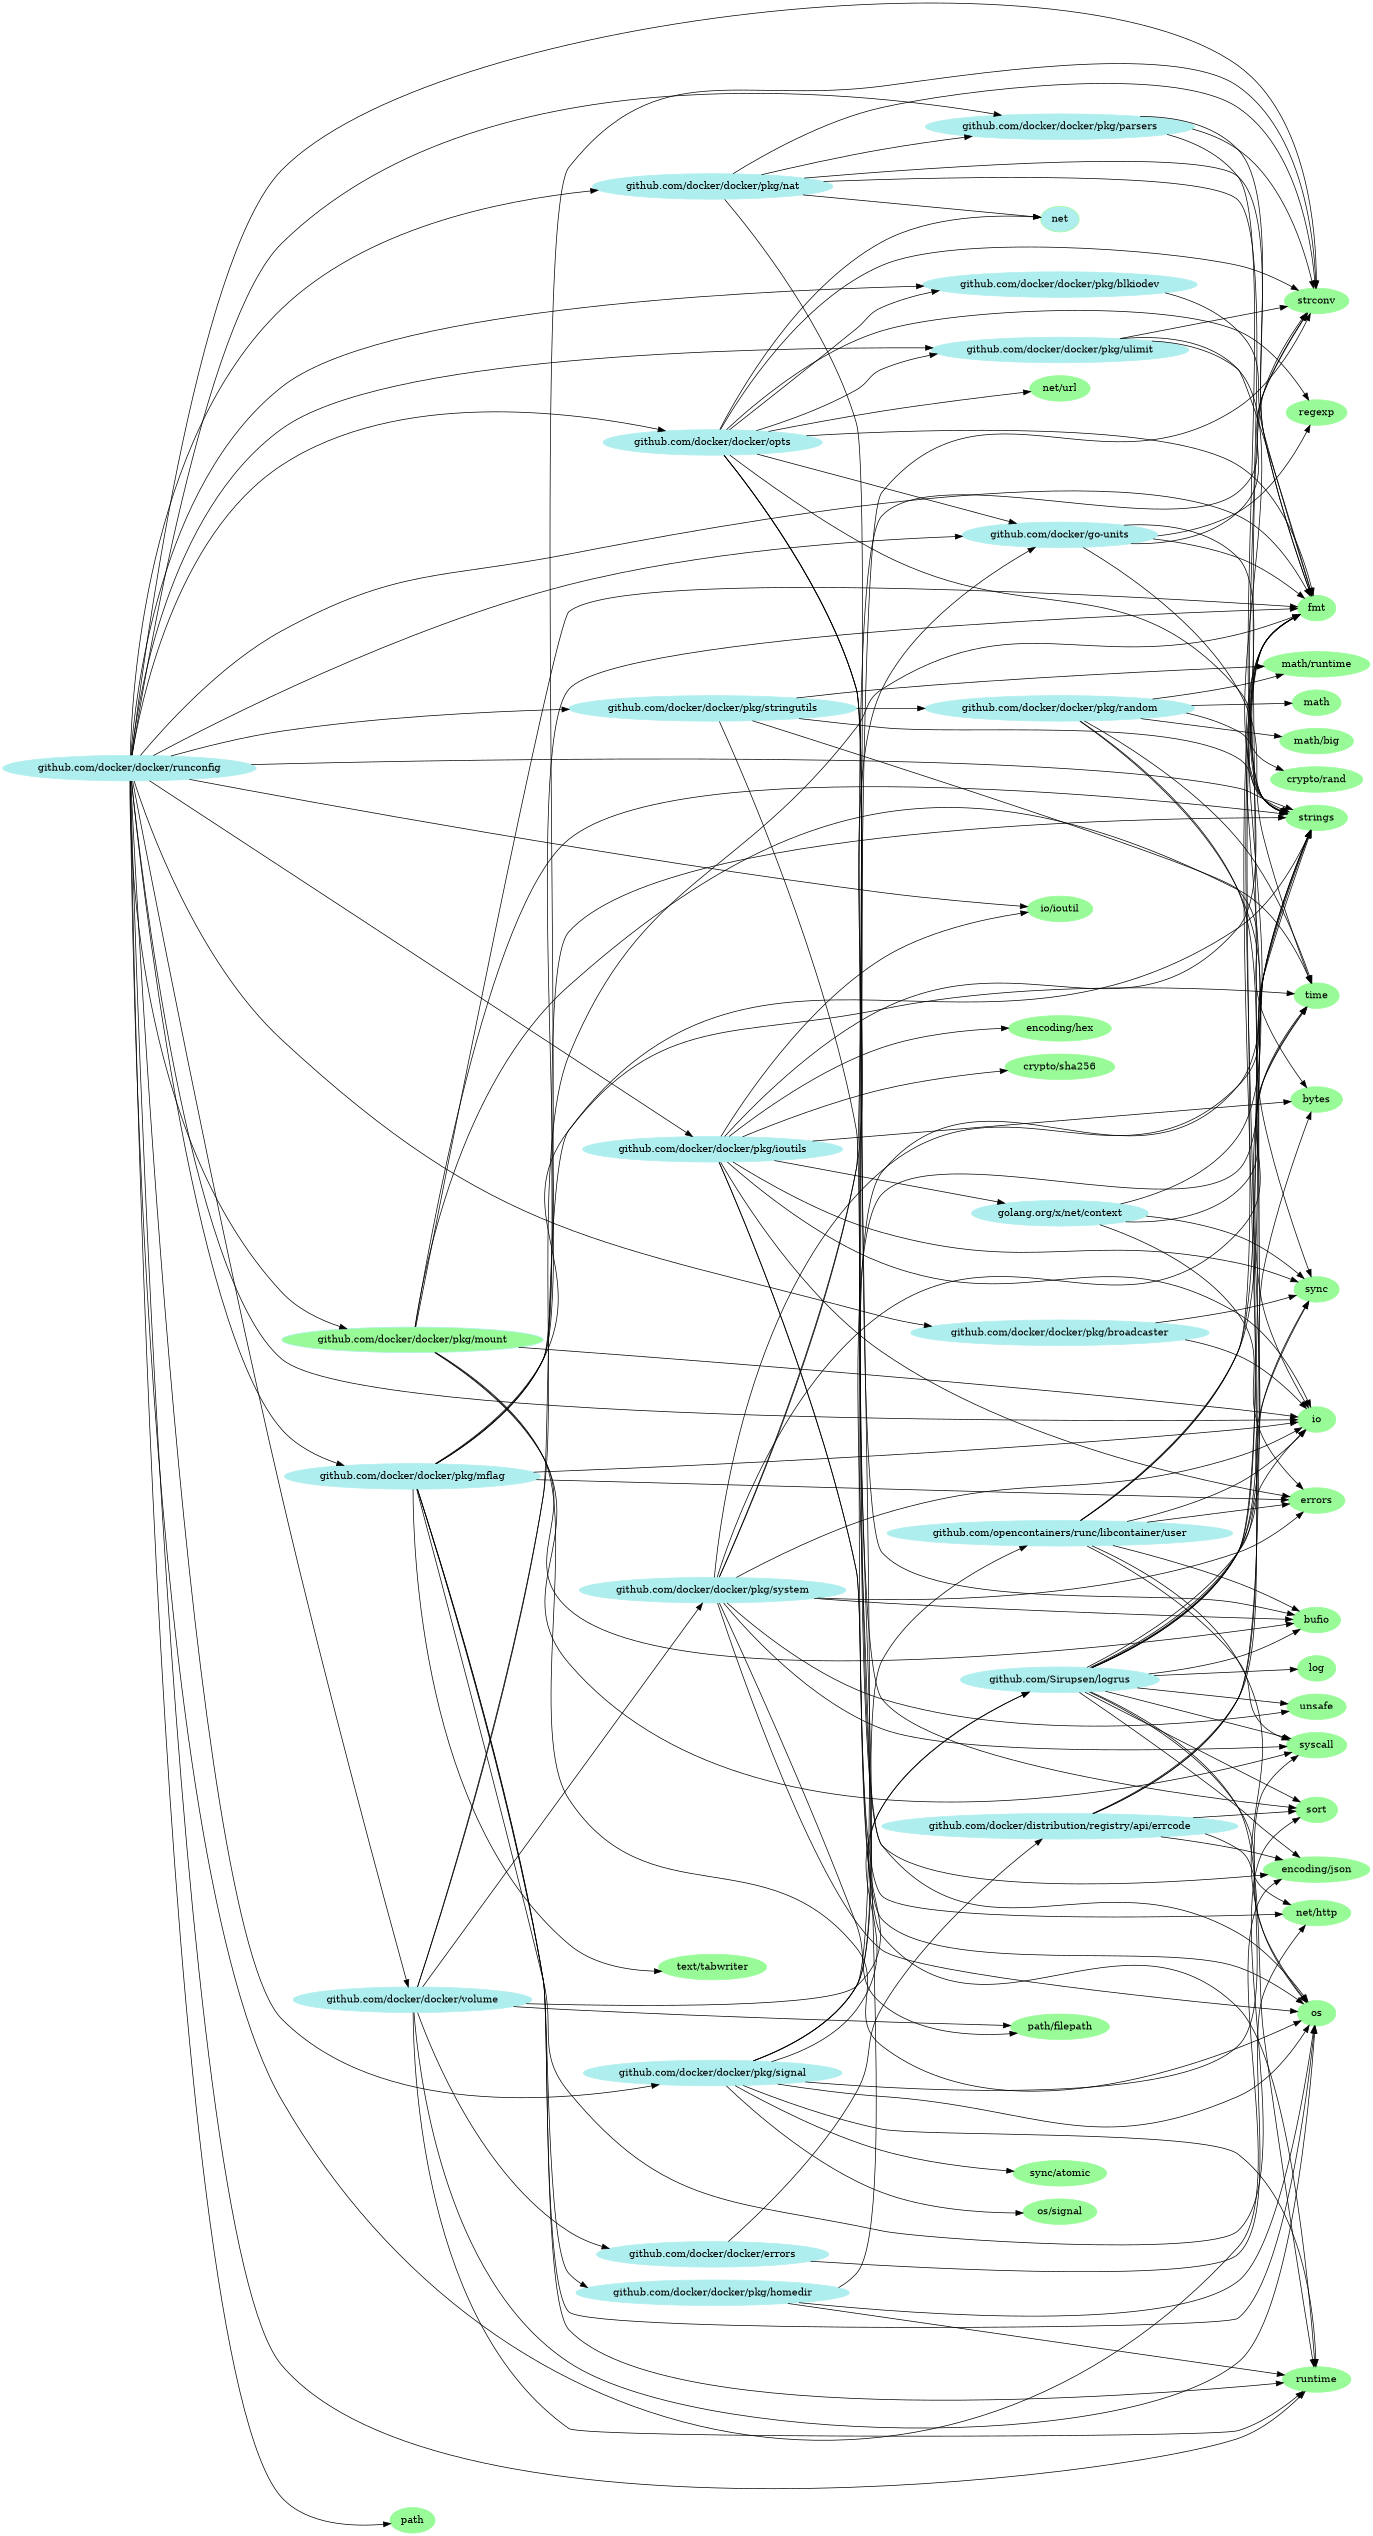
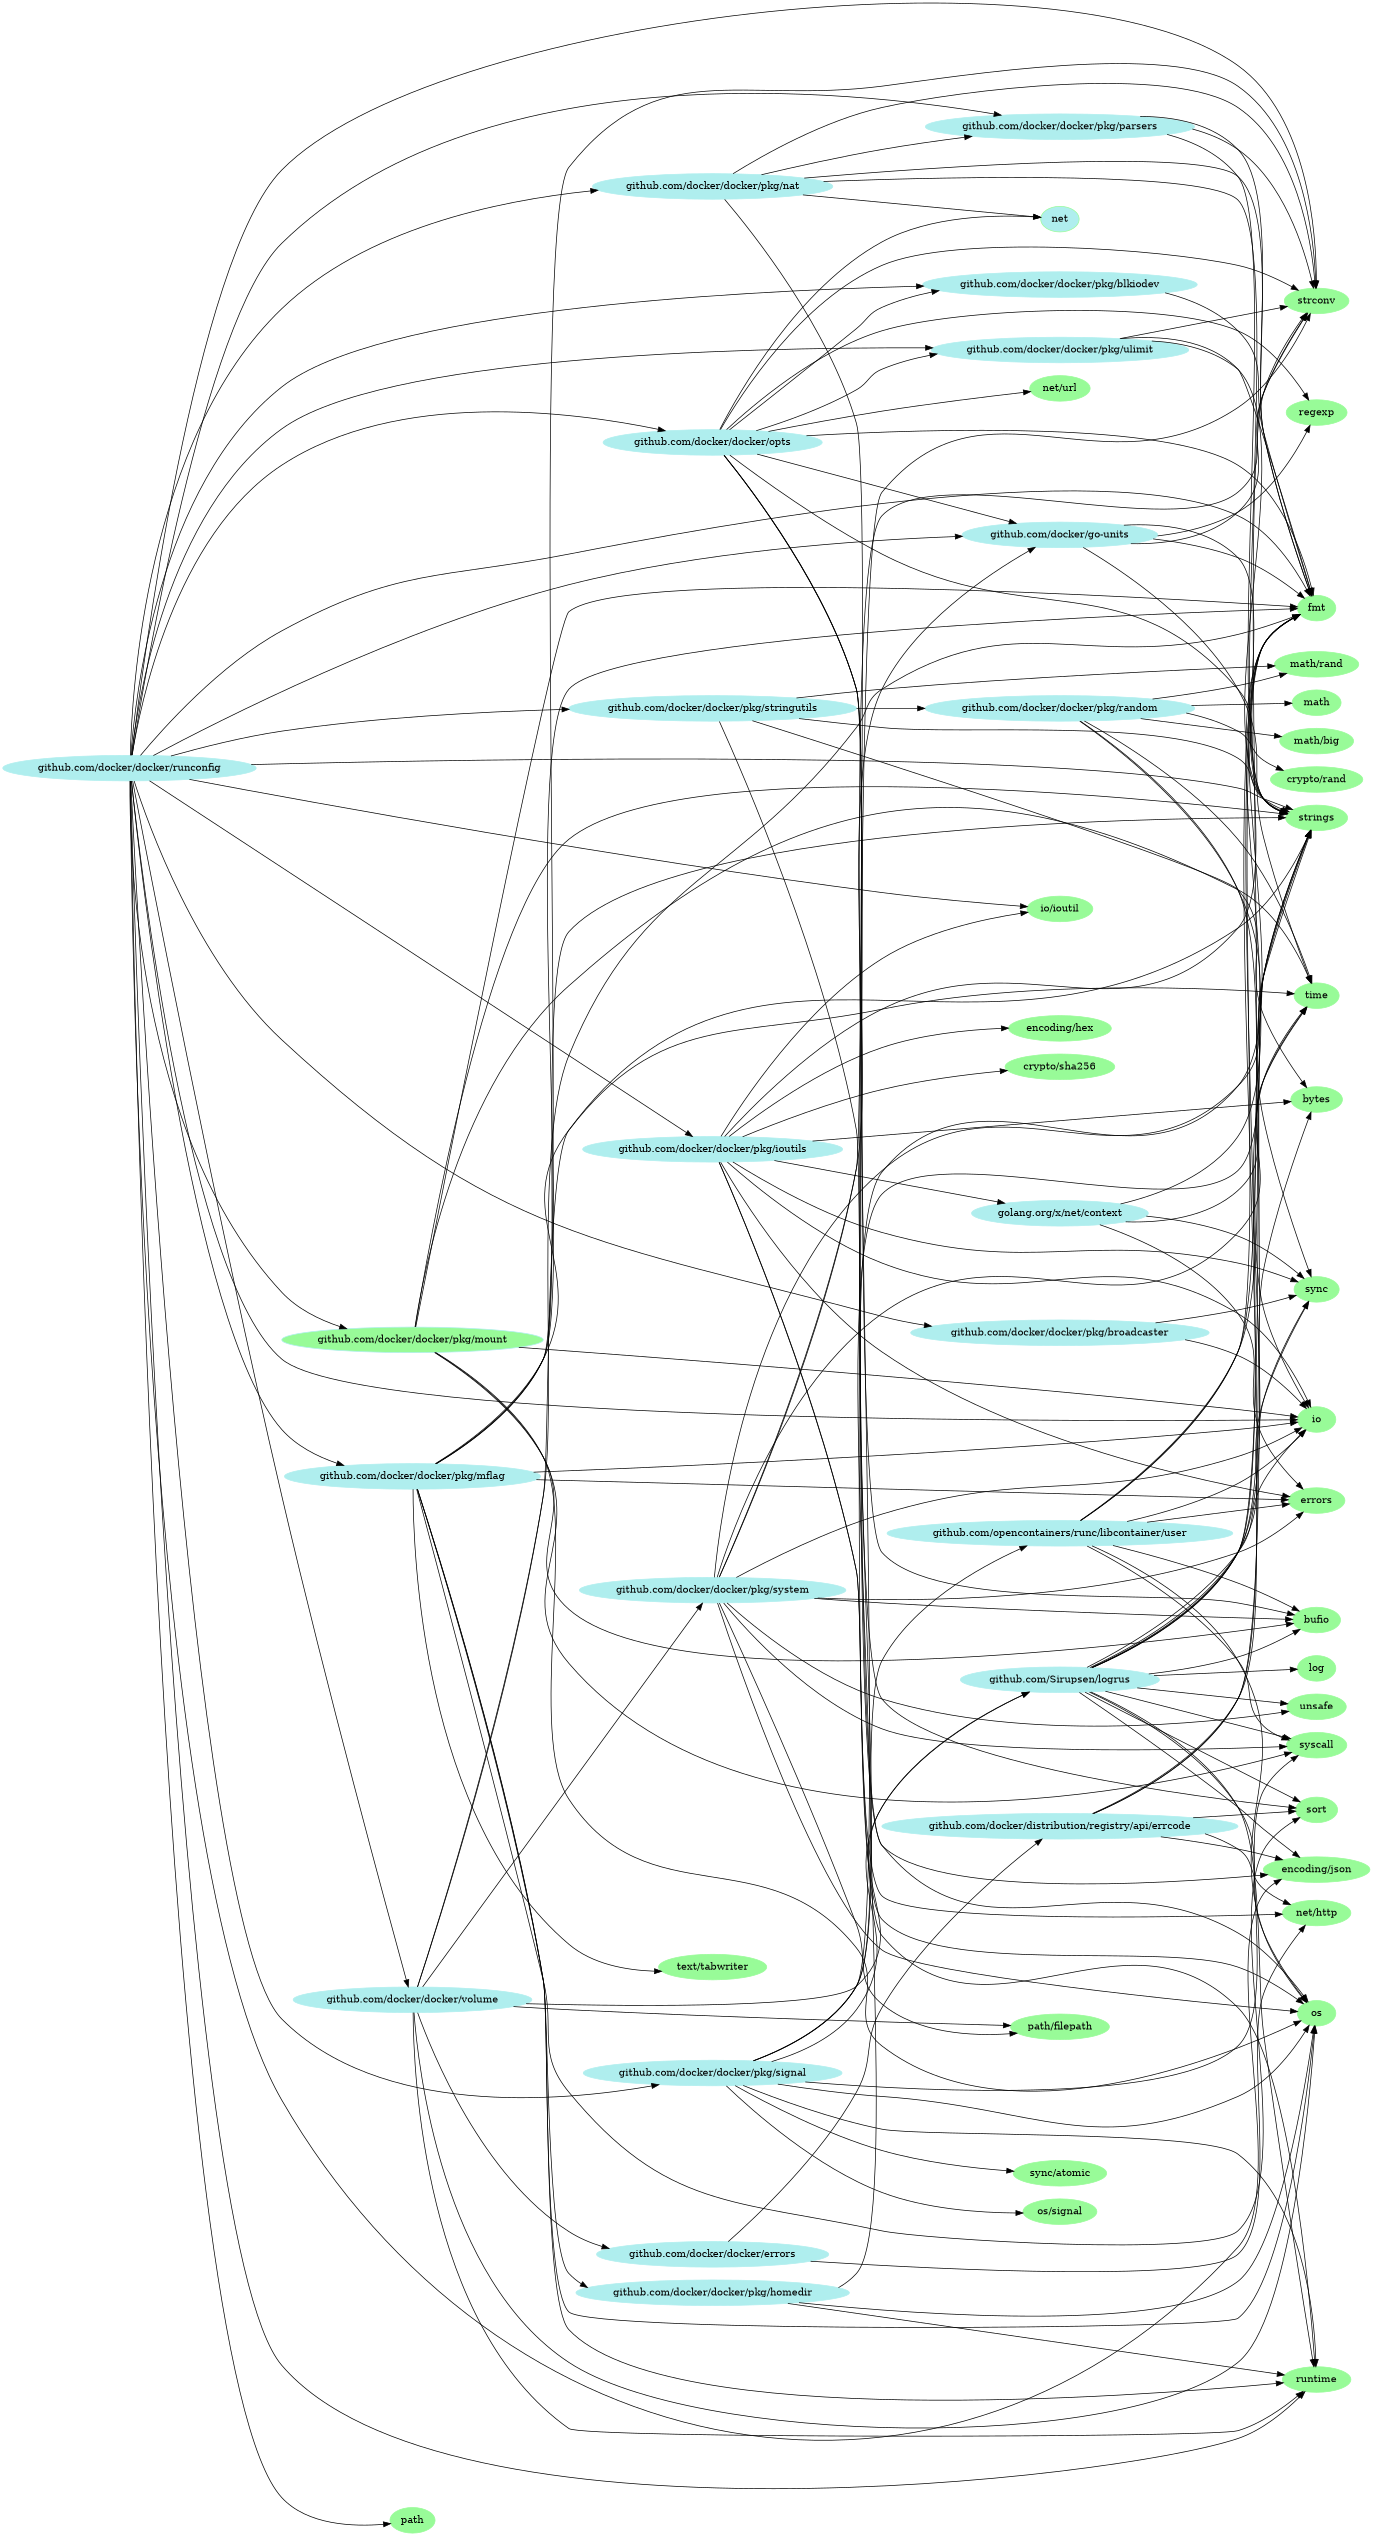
(1317, 664) -> (1317, 664)
